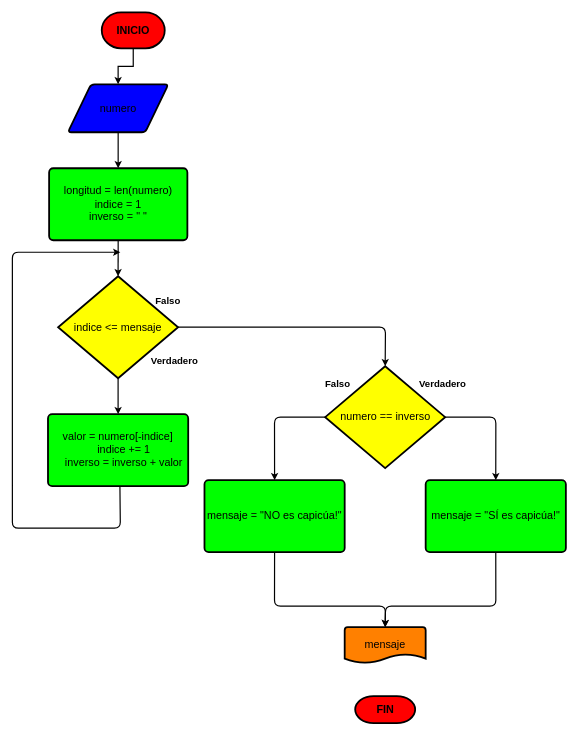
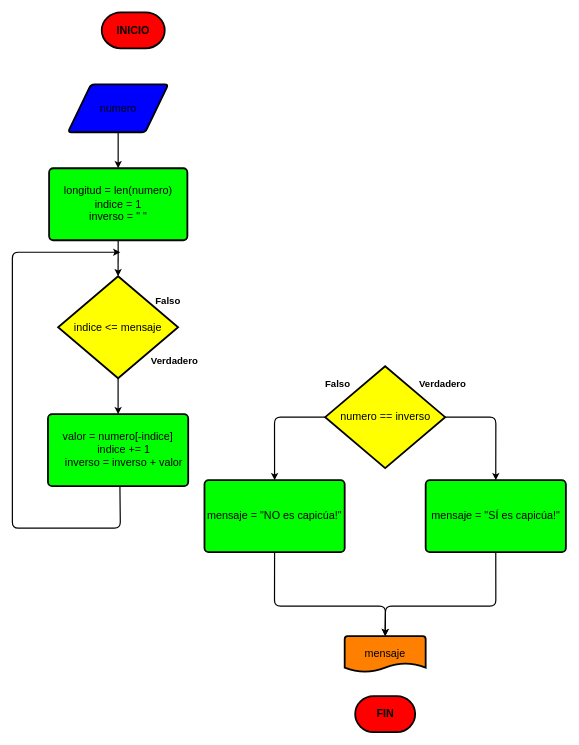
(128, 66) -> none
(298, 327) -> none
(385, 645) -> (385, 654)
(385, 710) -> (385, 714)
